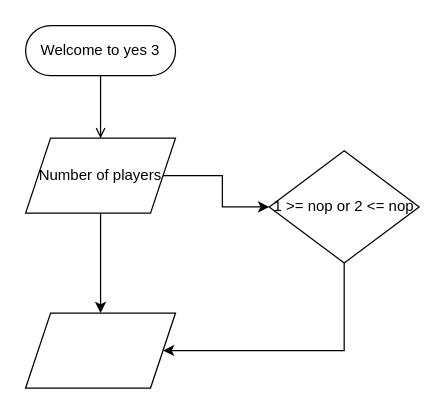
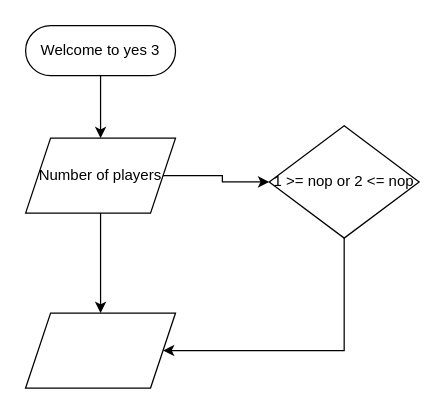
(101, 130) -> (101, 128)
(344, 207) -> (344, 182)
